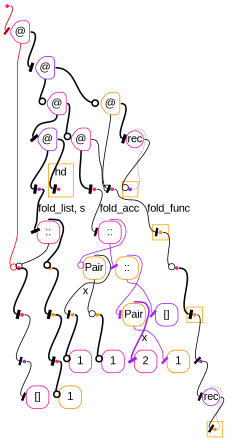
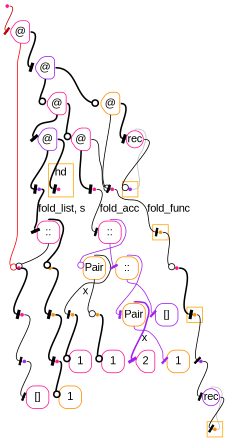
(146, 361) -> (146, 361)
